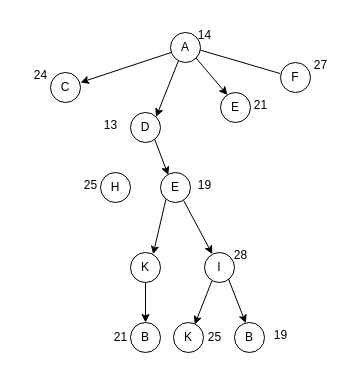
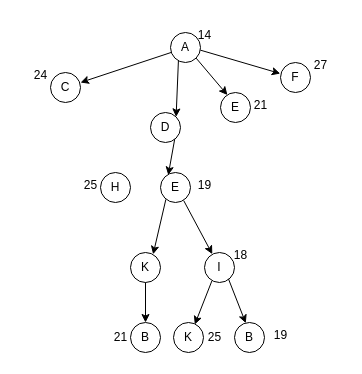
(275, 72) -> (272, 71)
(111, 126) -> none
(146, 128) -> (166, 128)
(241, 256) -> (241, 256)
